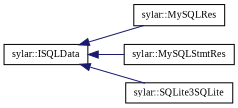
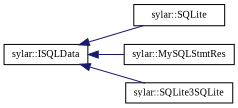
(179, 15) -> (179, 15)
